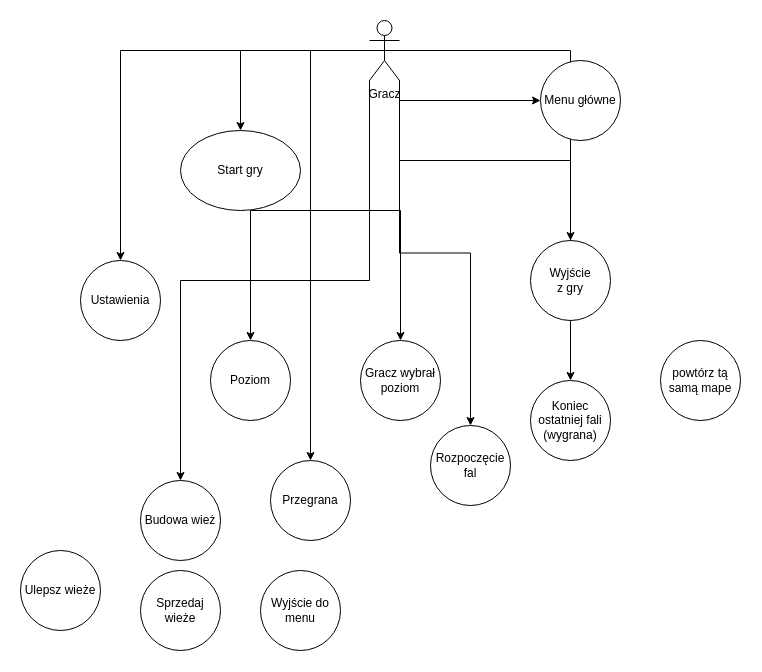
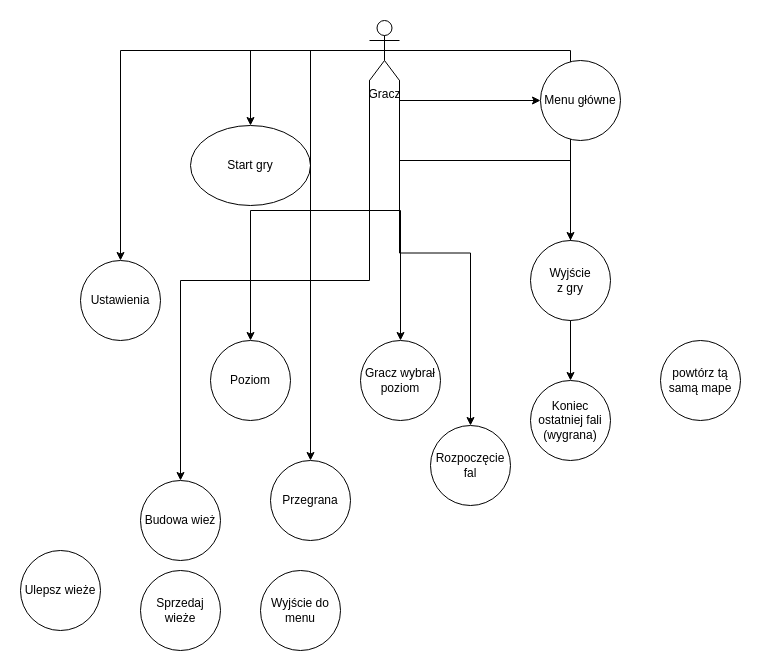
(241, 171) -> (251, 166)
